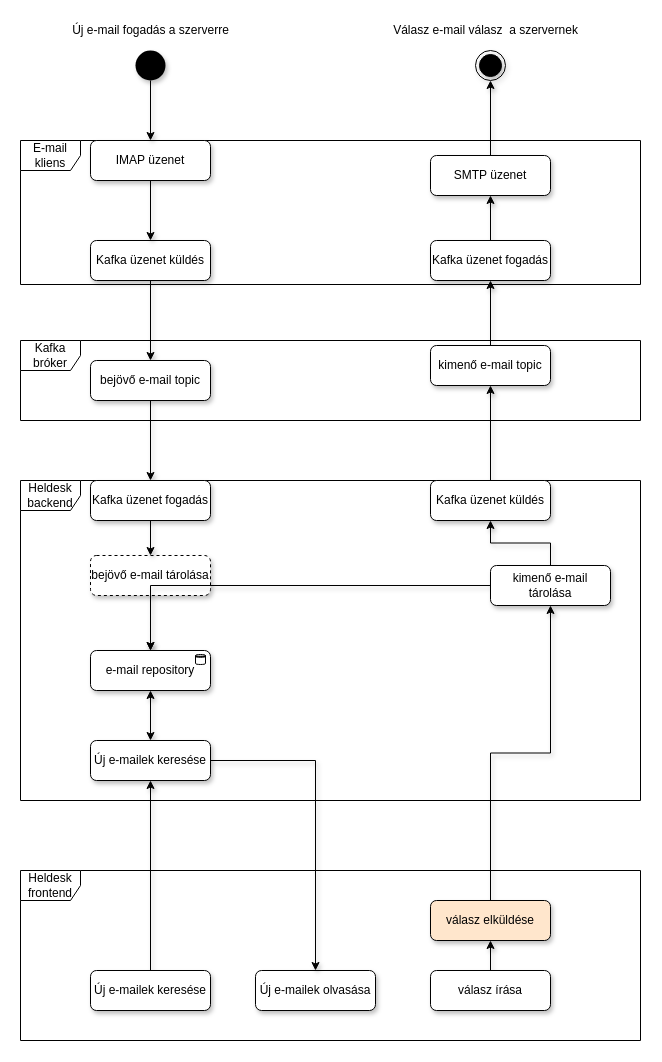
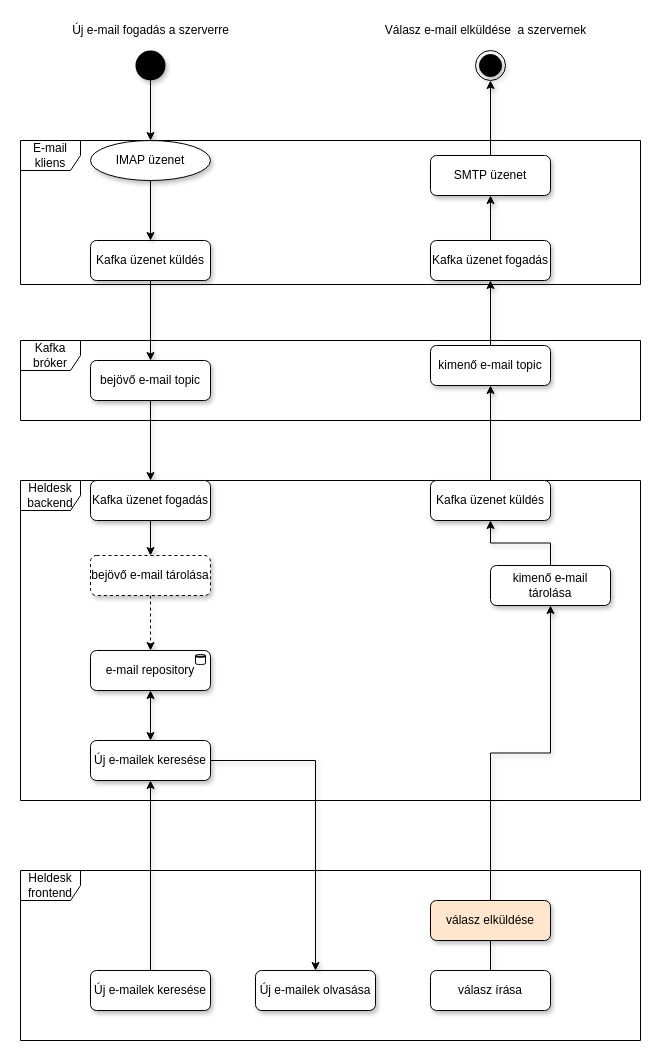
(486, 31) -> (486, 31)
(151, 161) -> (151, 161)
(317, 586) -> none
(491, 948) -> (491, 946)
